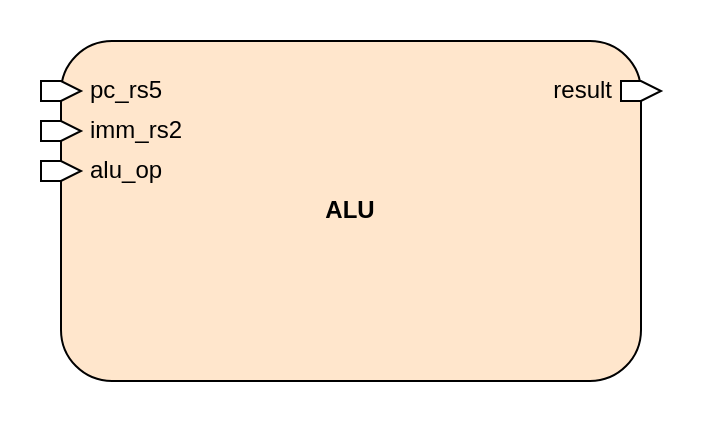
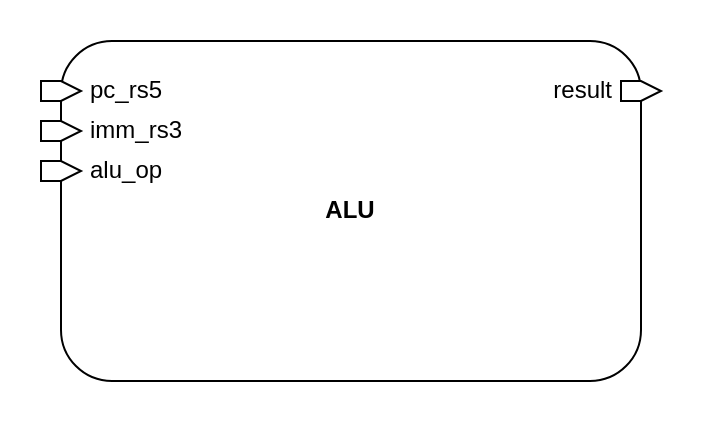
(135, 131) -> (135, 131)
(351, 211) -> (351, 211)
